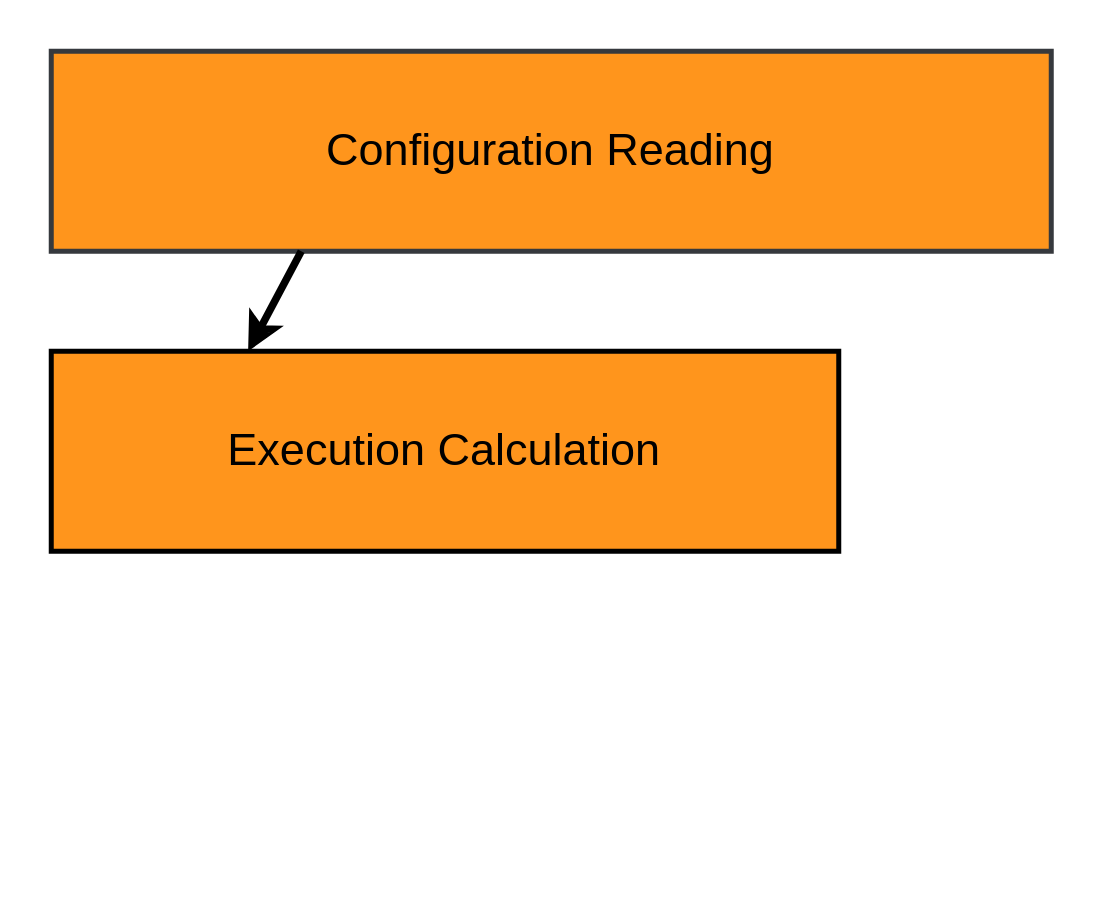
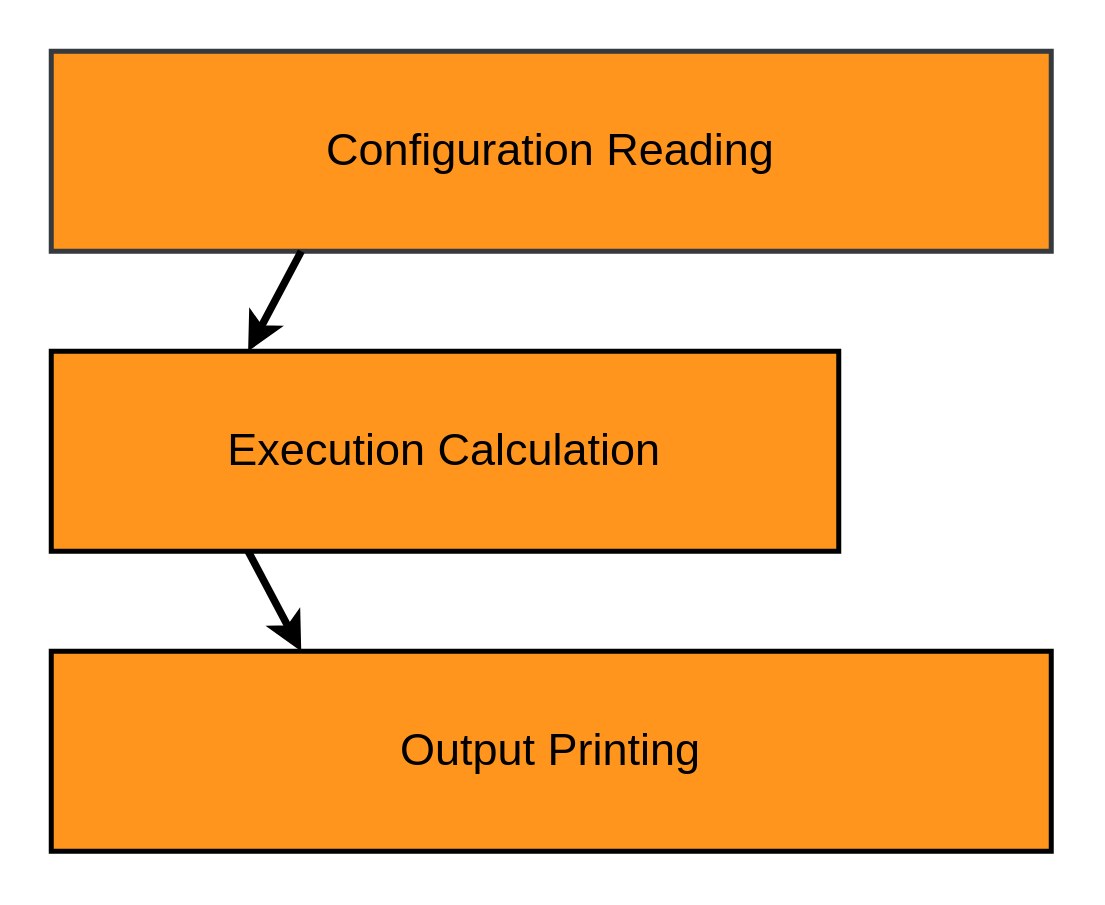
none -> (269, 591)
none -> (551, 751)
